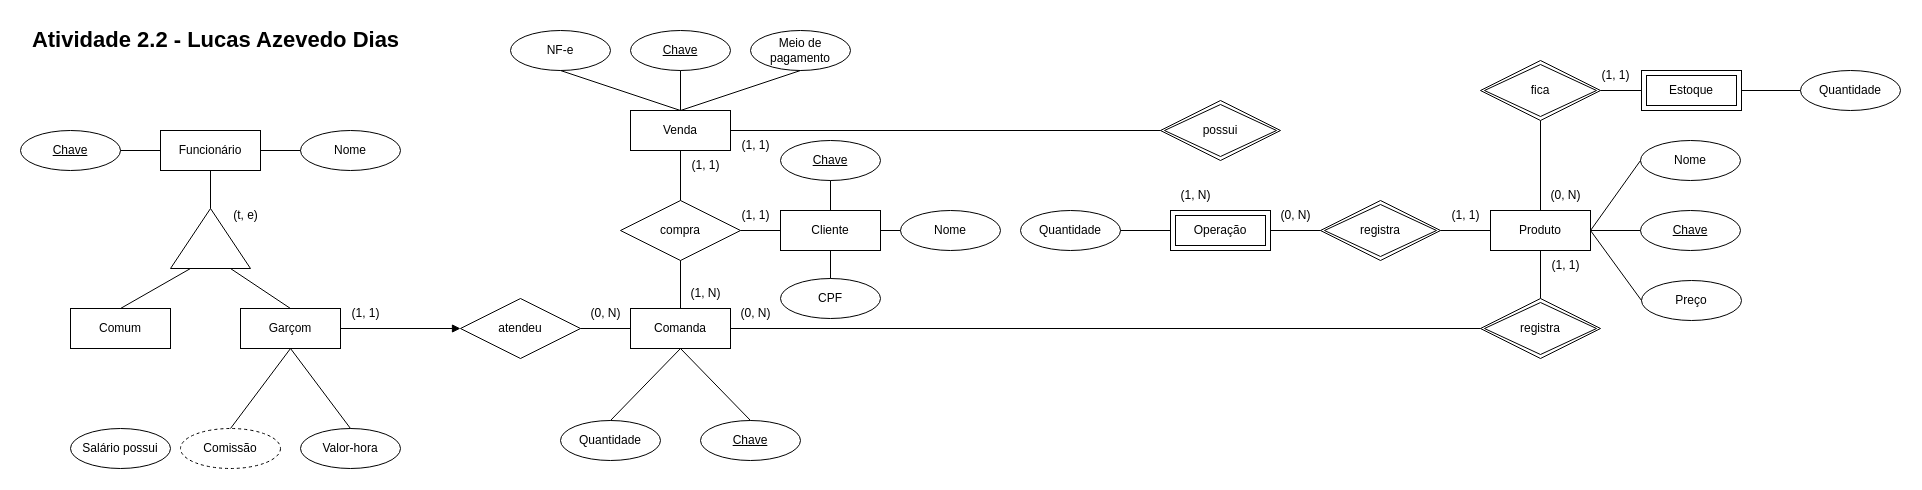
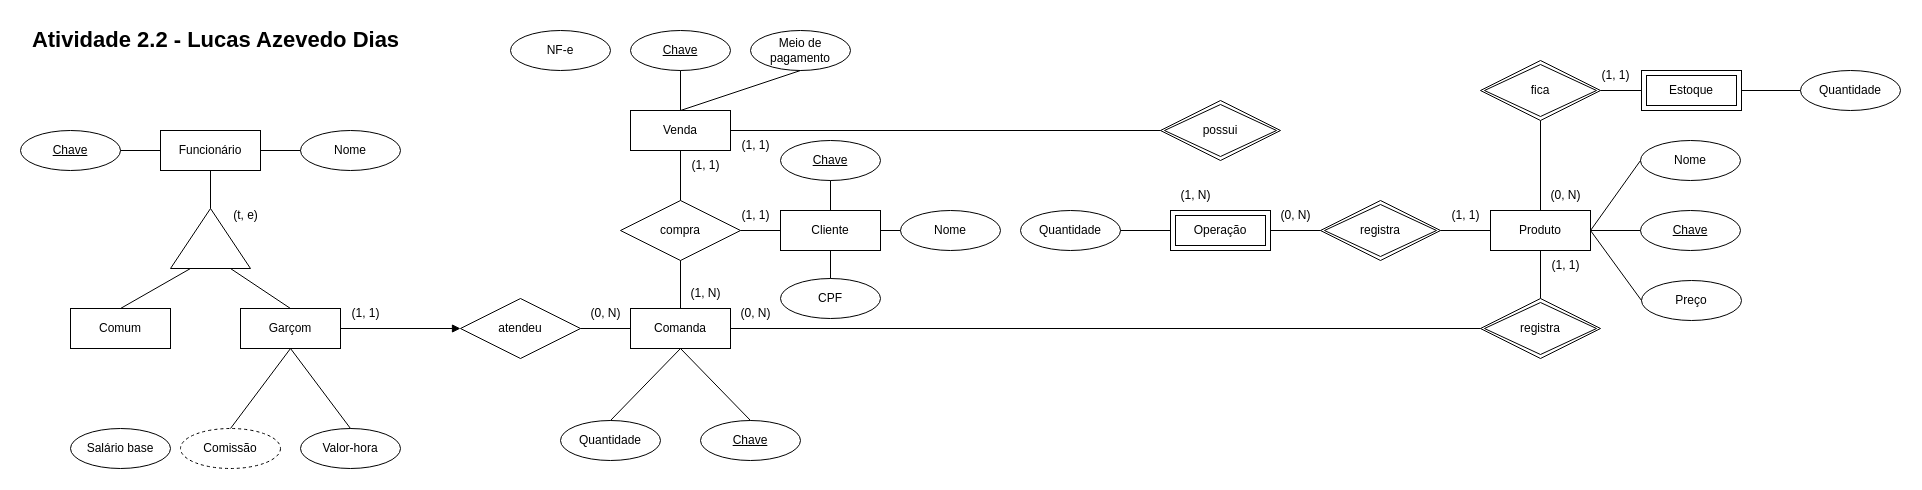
(620, 90) -> none
(121, 449) -> (121, 449)
